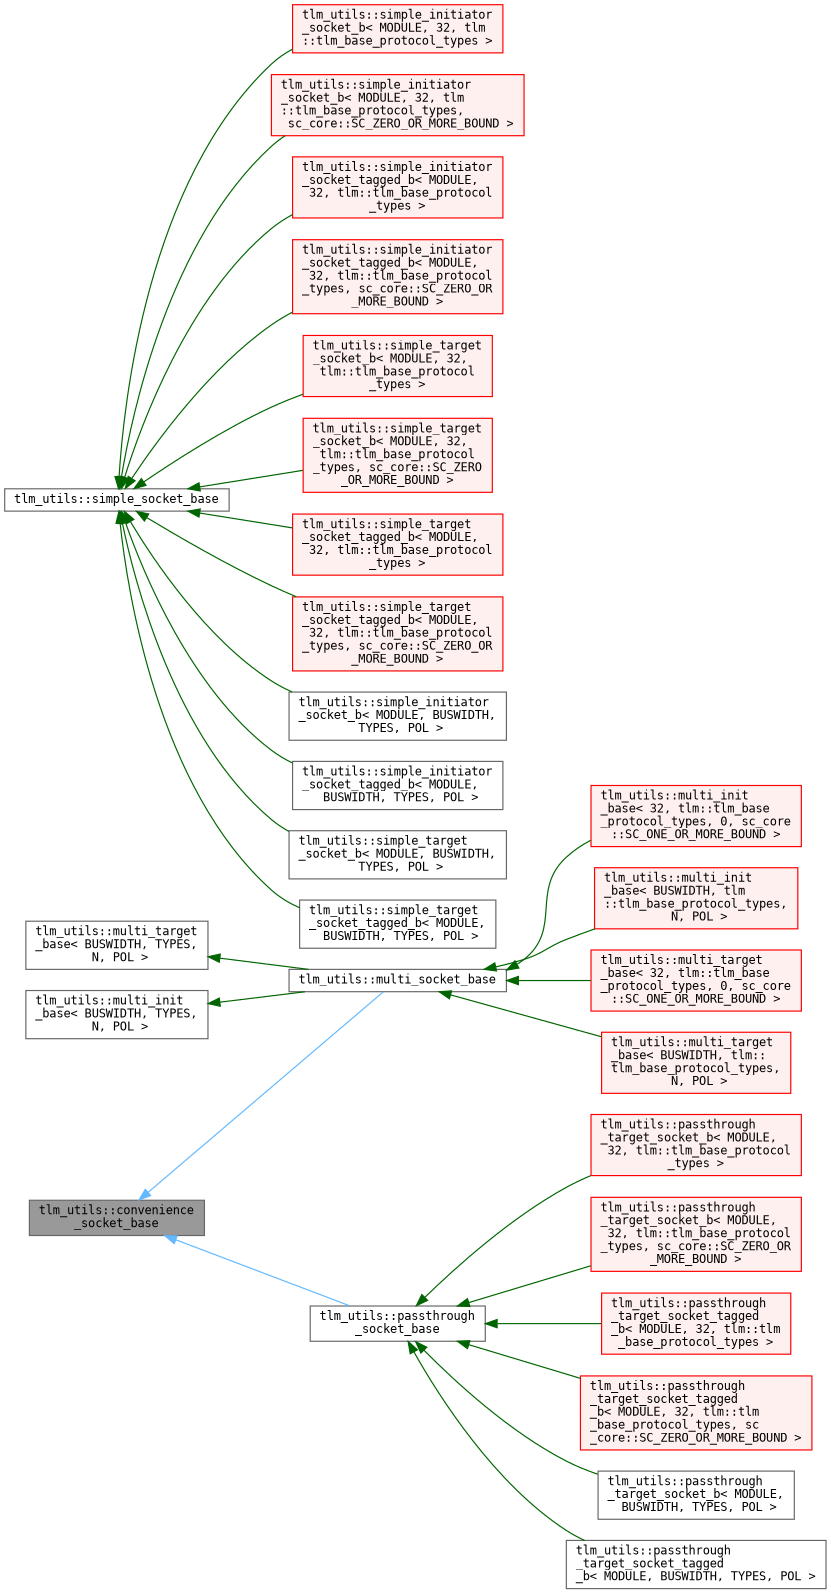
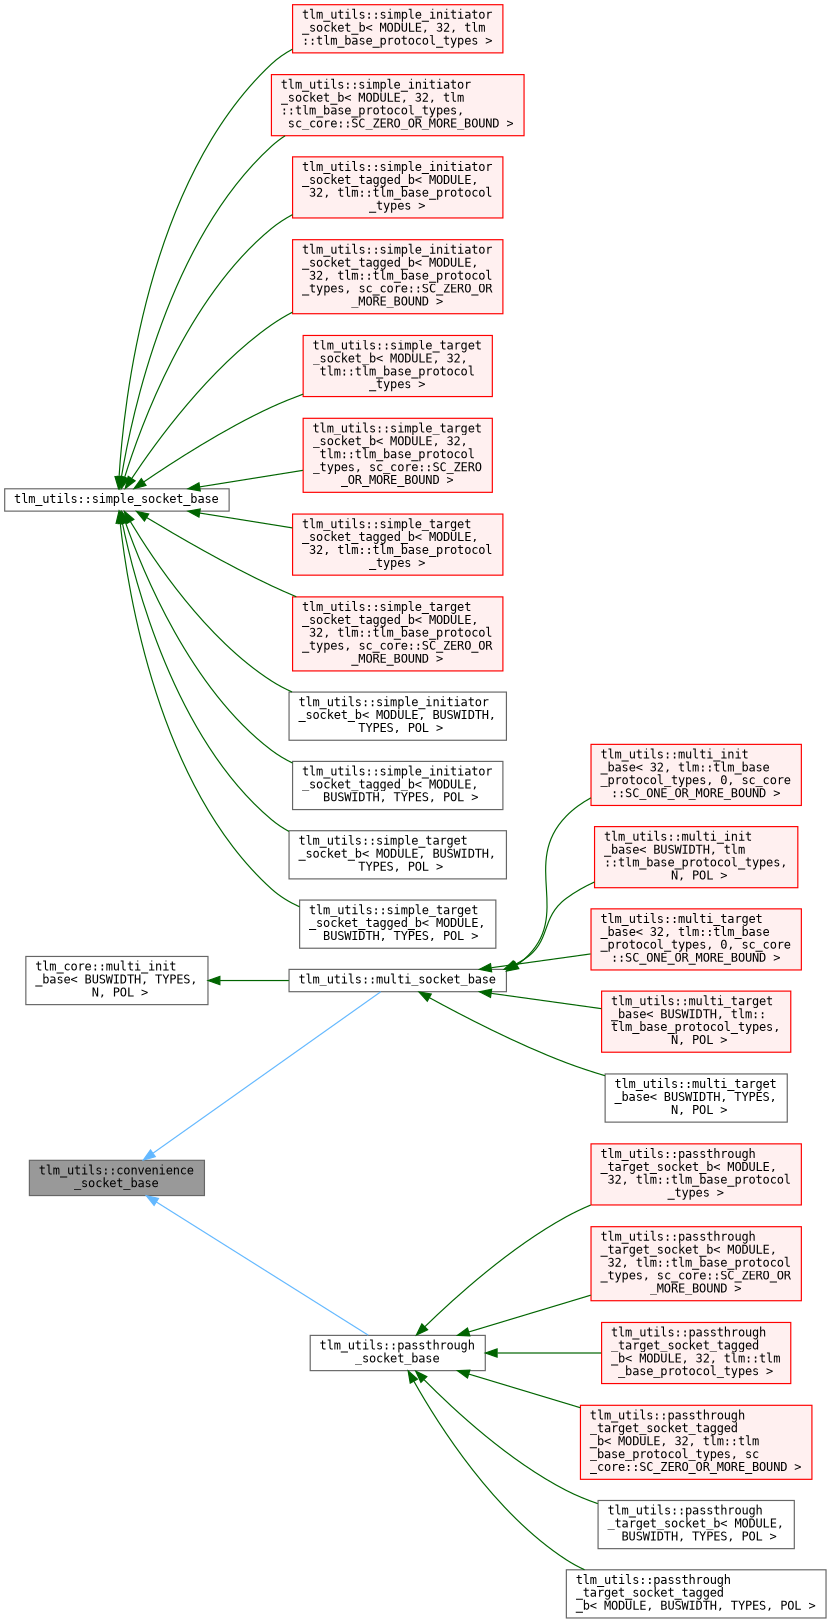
(264, 964) -> (515, 1041)
(117, 1015) -> (117, 981)
